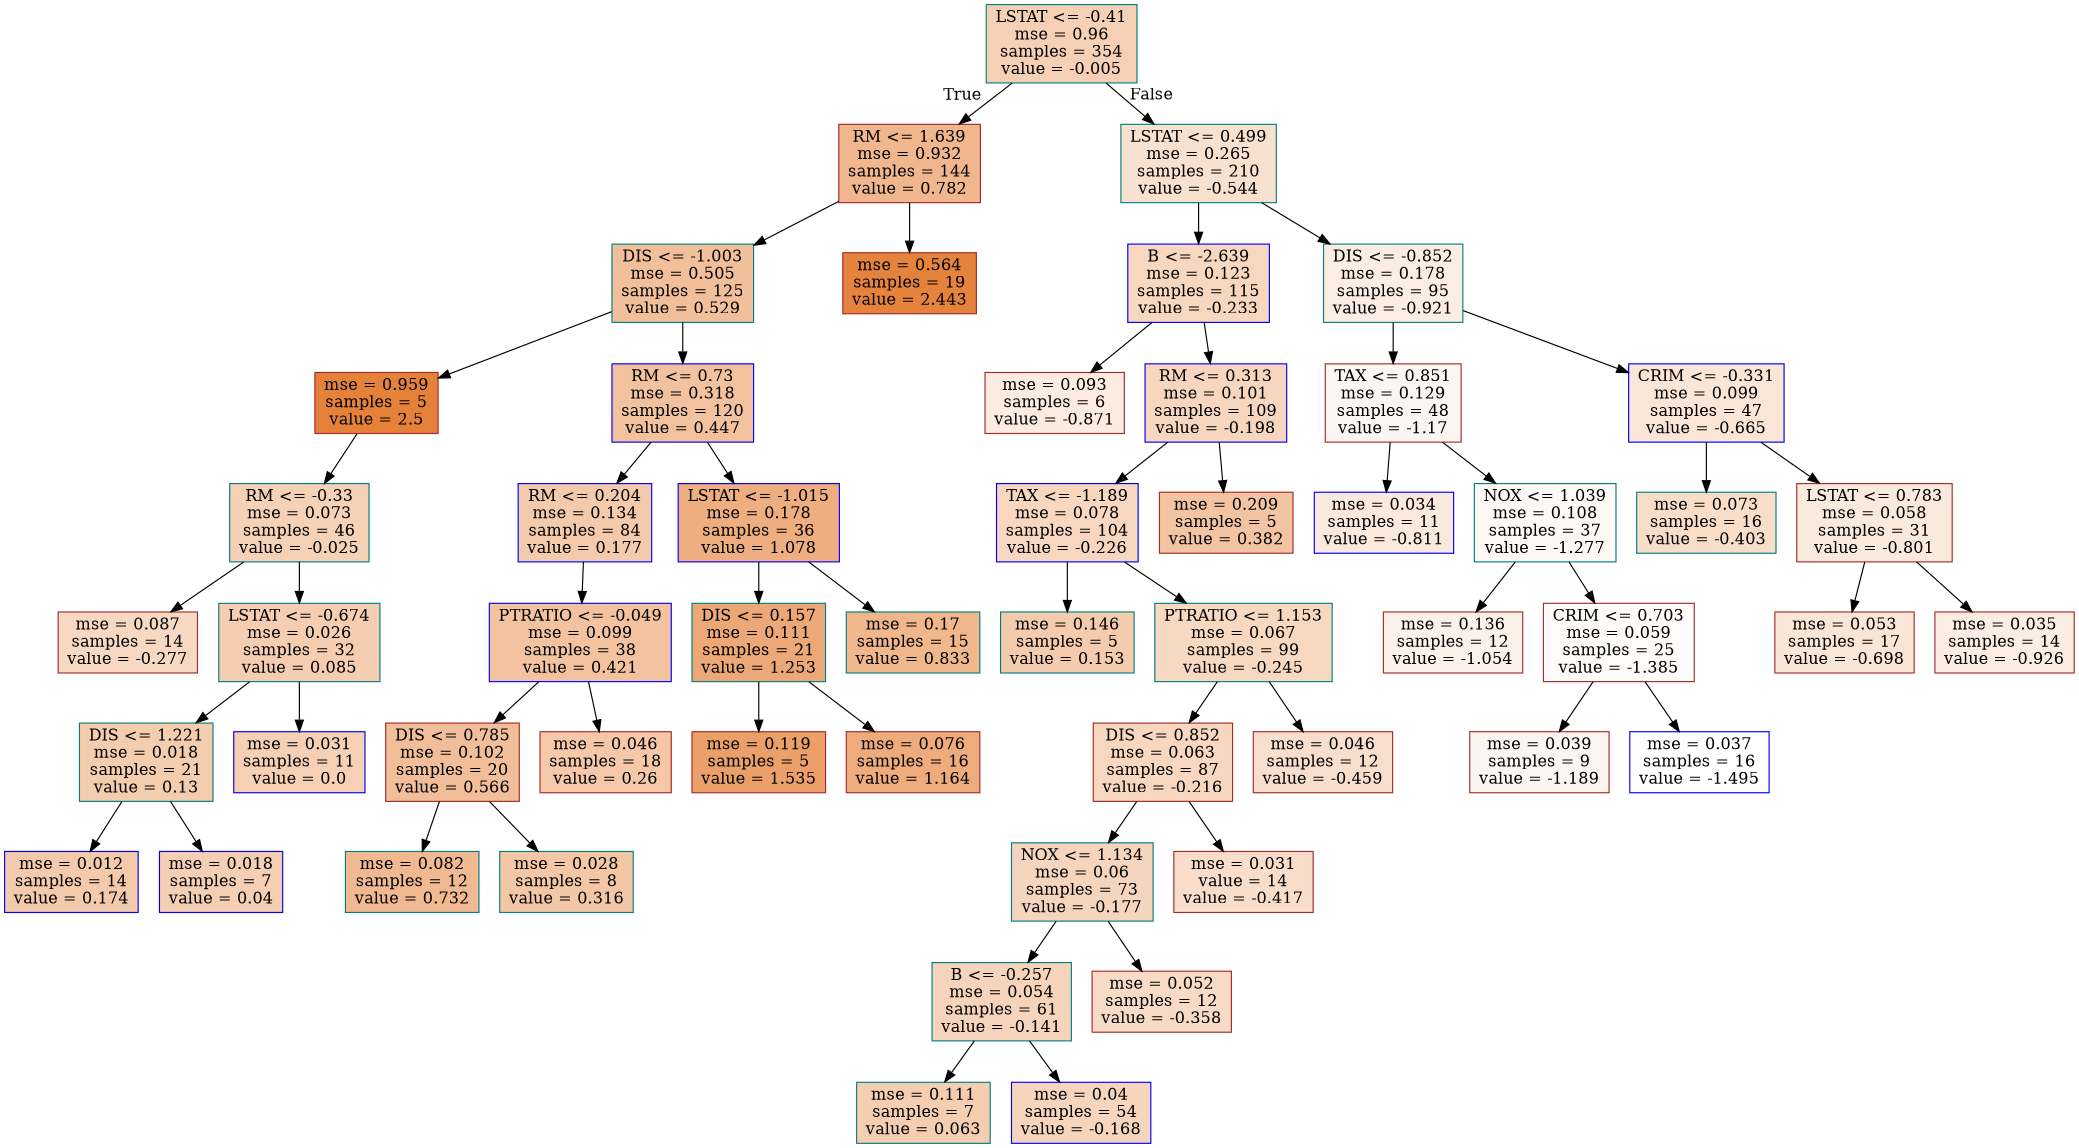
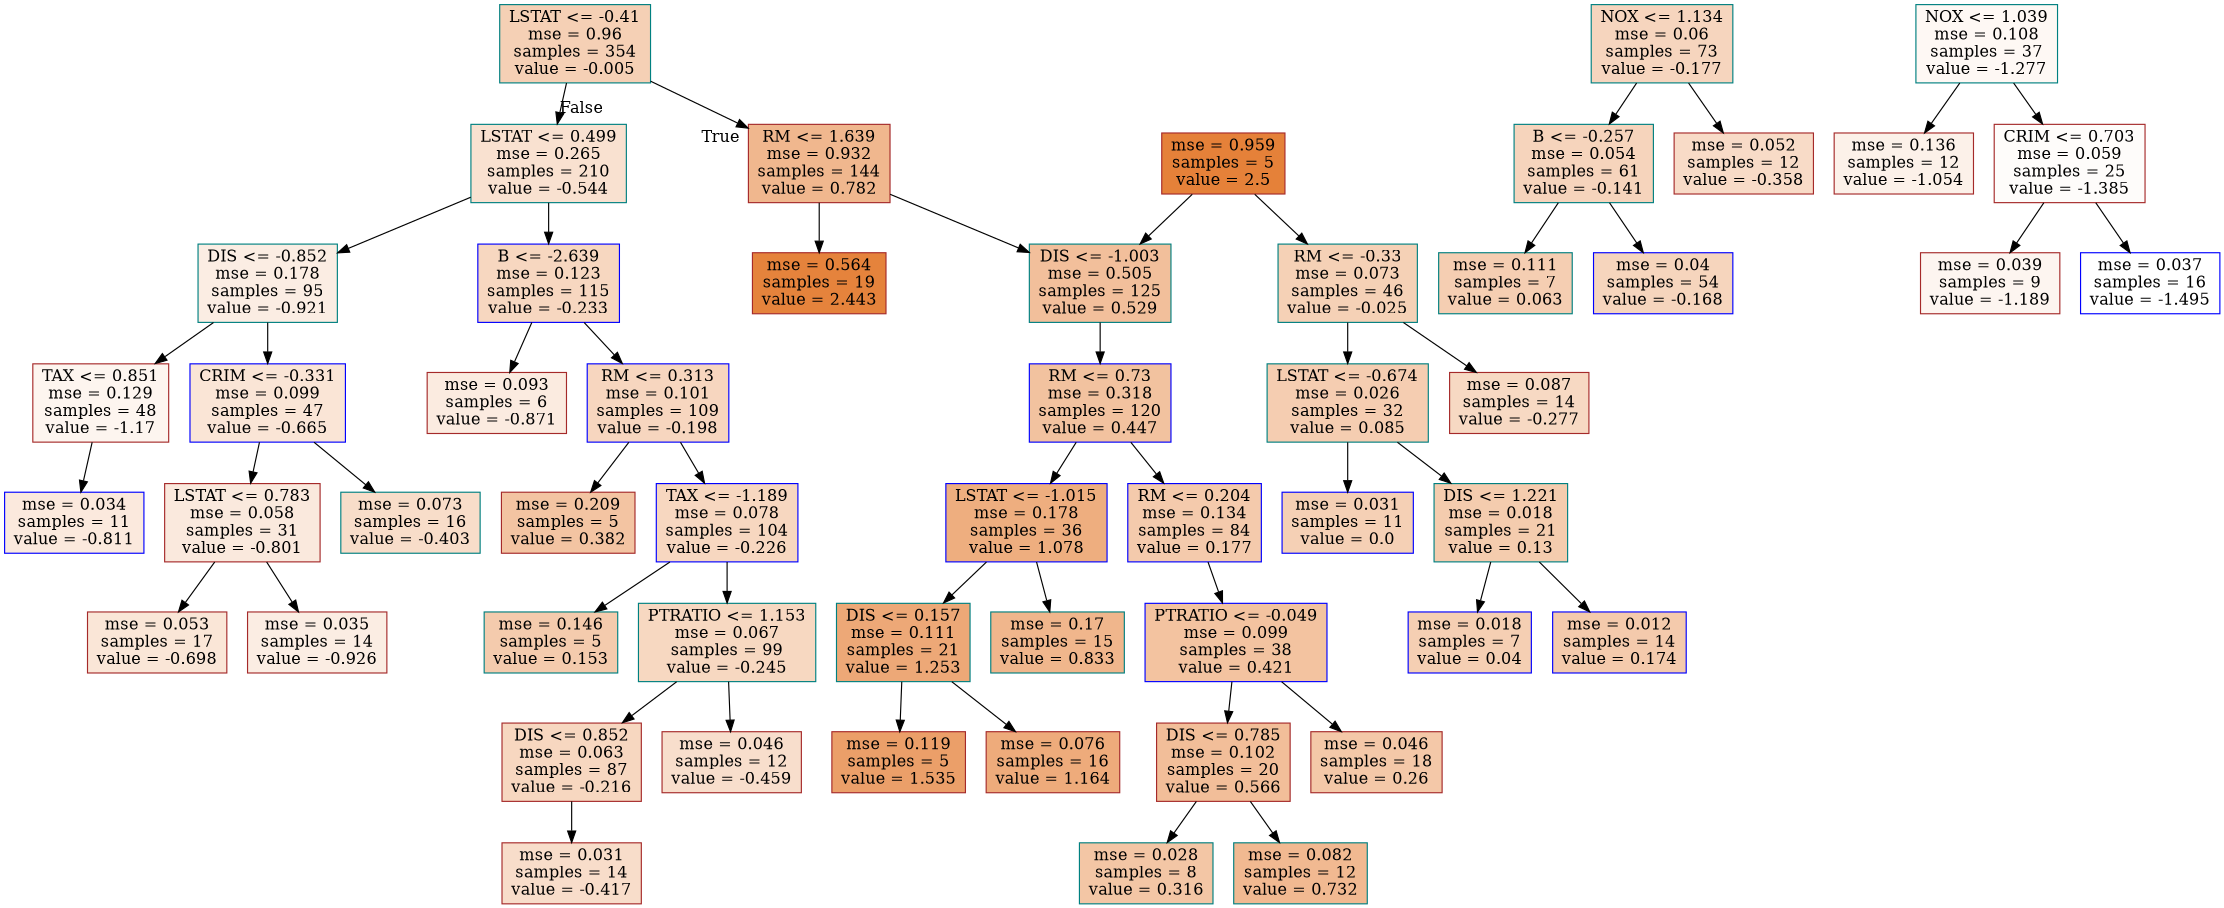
(530, 343) -> (1170, 215)
(1464, 459) -> none
(1126, 817) -> none
(1244, 882) -> (572, 873)
